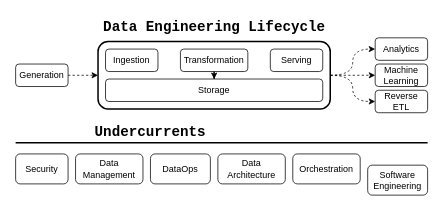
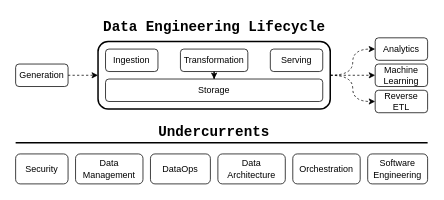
(150, 132) -> (214, 132)
(398, 180) -> (398, 169)
